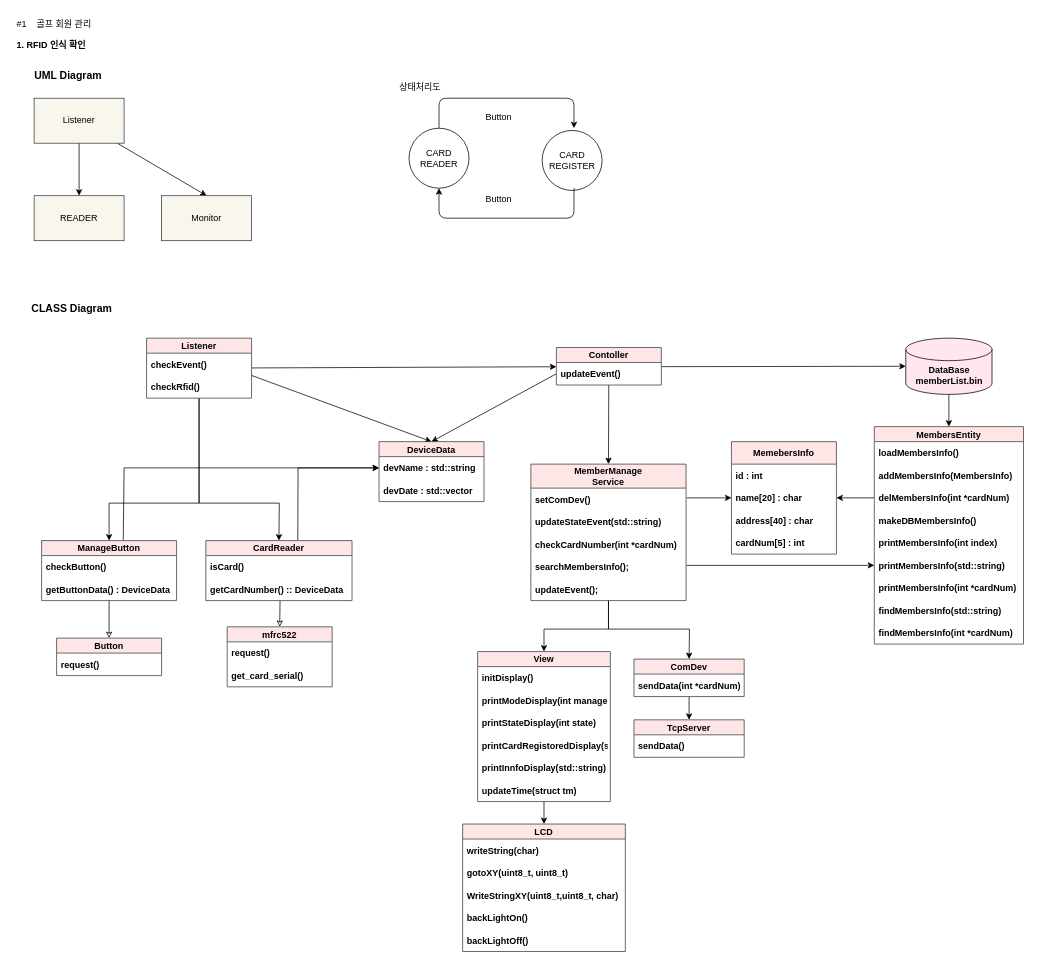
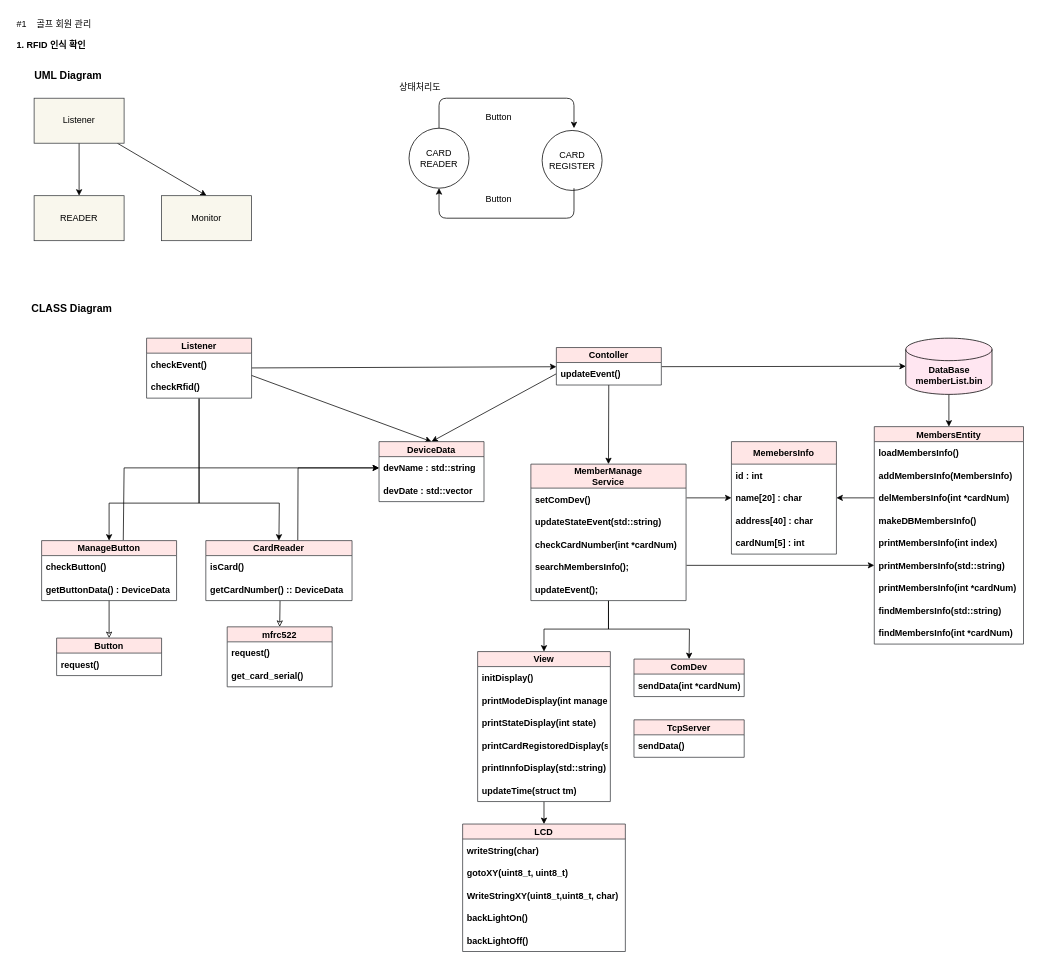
(689, 713) -> none
